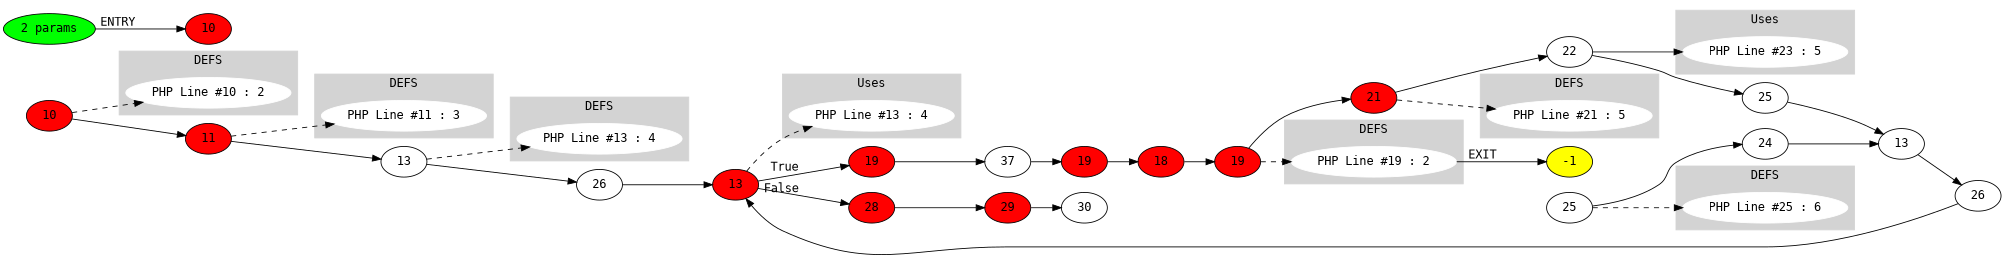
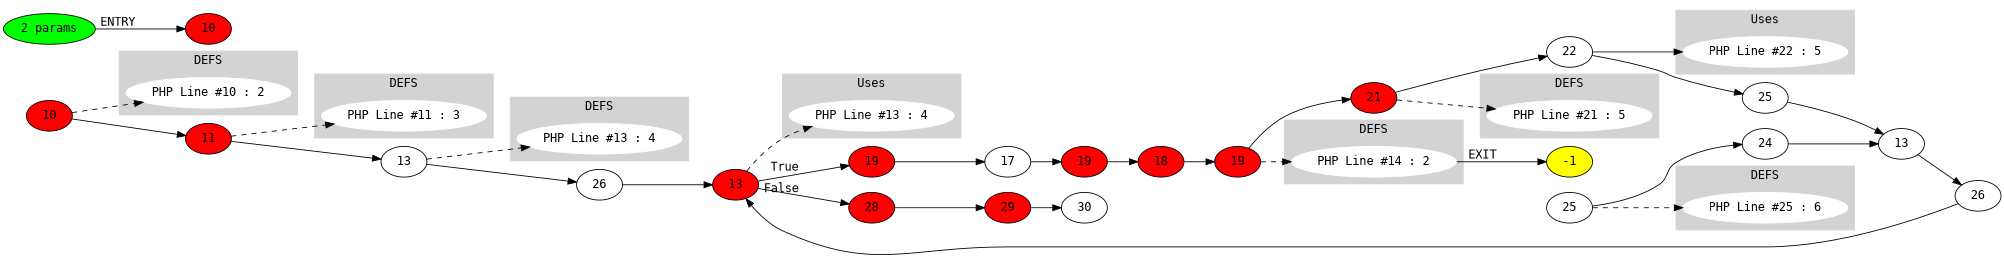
(1765, 52) -> (1765, 52)
(1008, 162) -> (1008, 162)
(1374, 162) -> (1374, 162)
